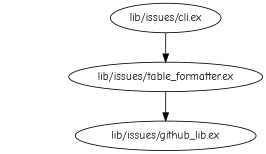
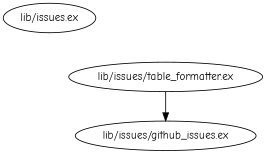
none -> (50, 18)
(166, 18) -> none
(166, 136) -> (166, 136)
